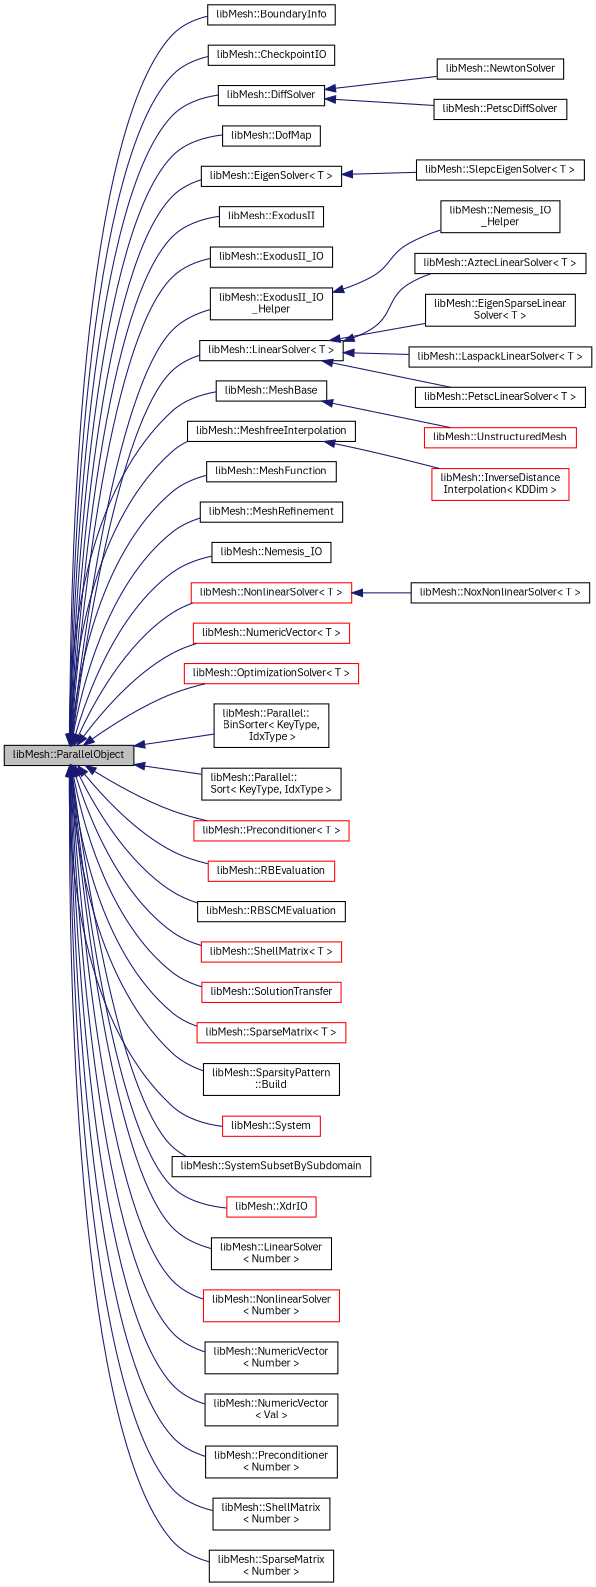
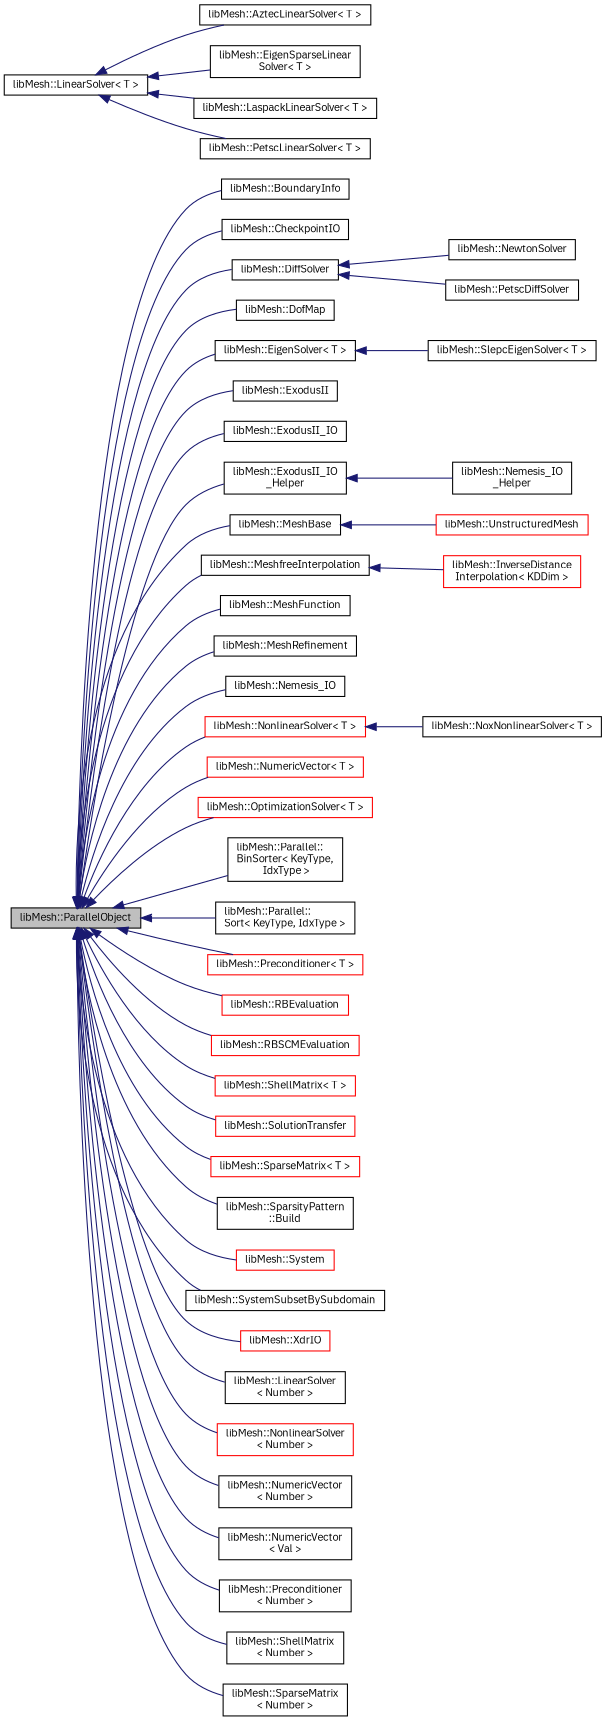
(111, 522) -> none
(271, 912) -> (285, 1046)
